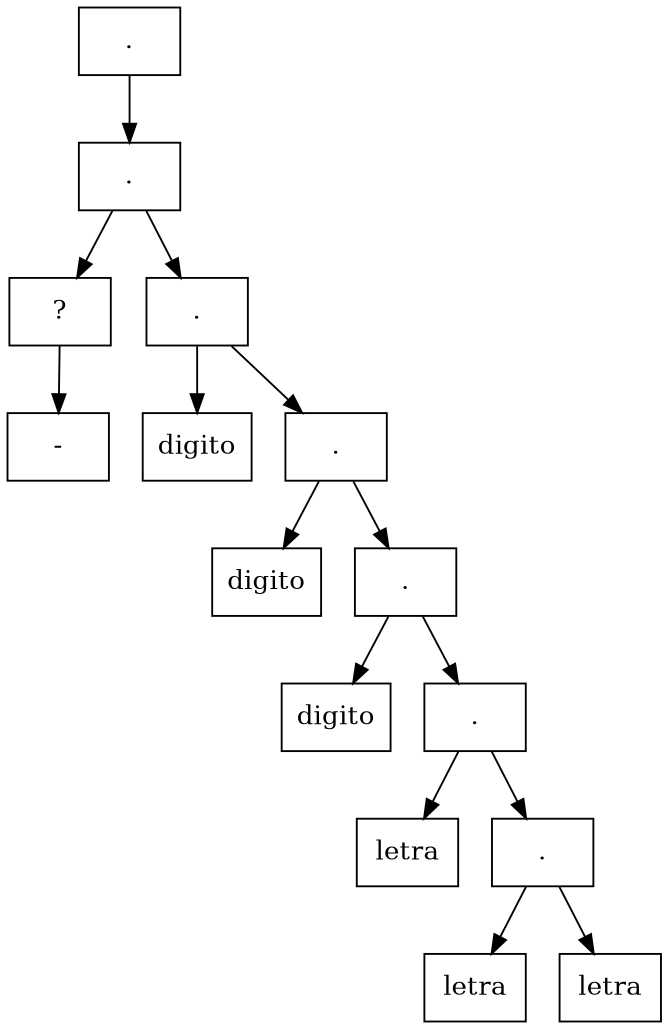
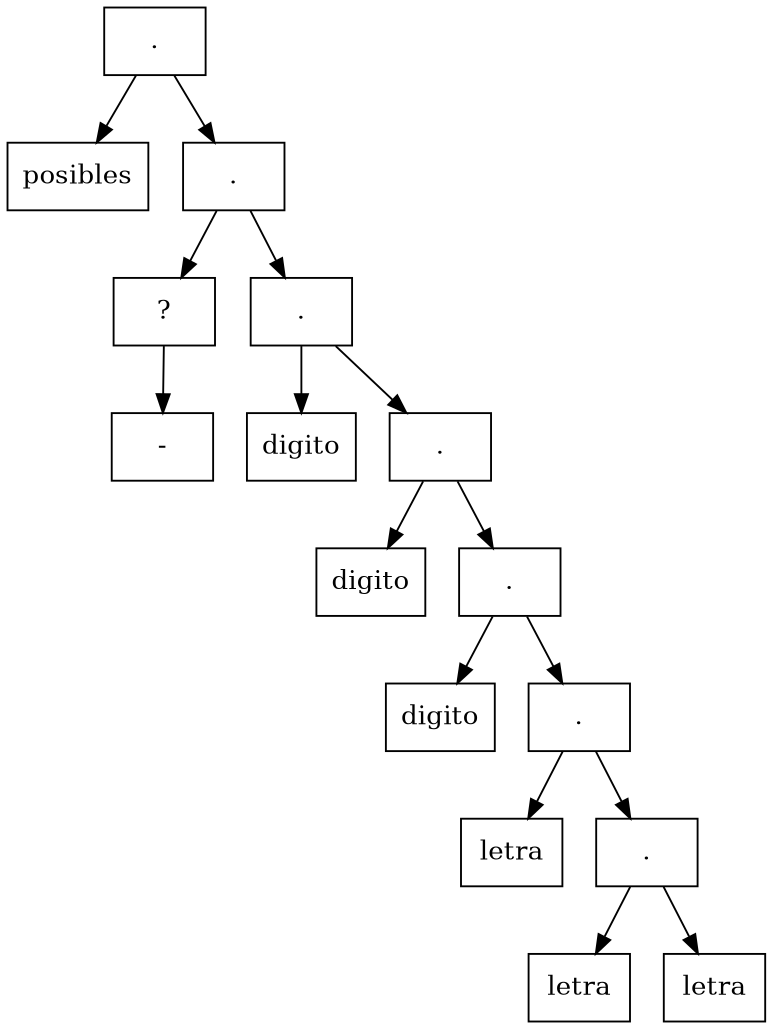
none -> (78, 177)
